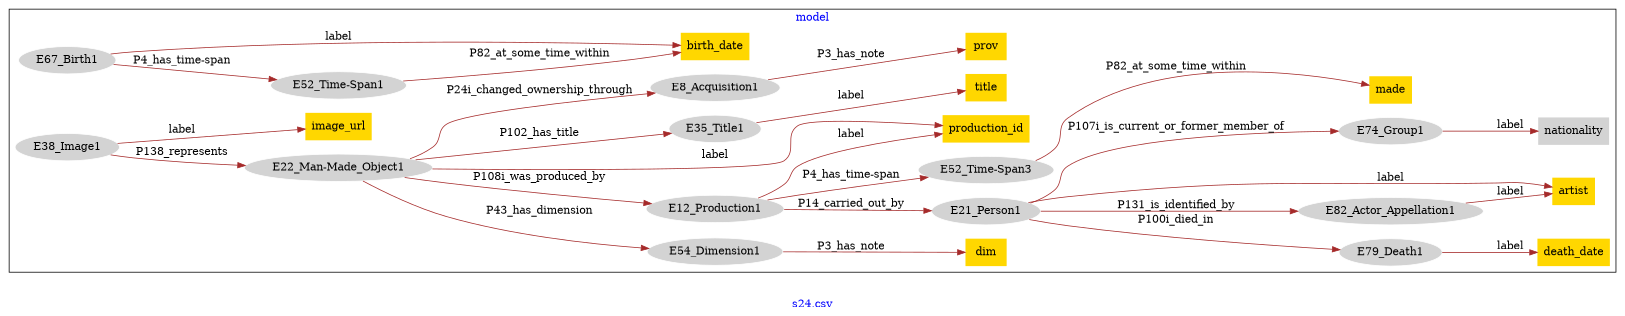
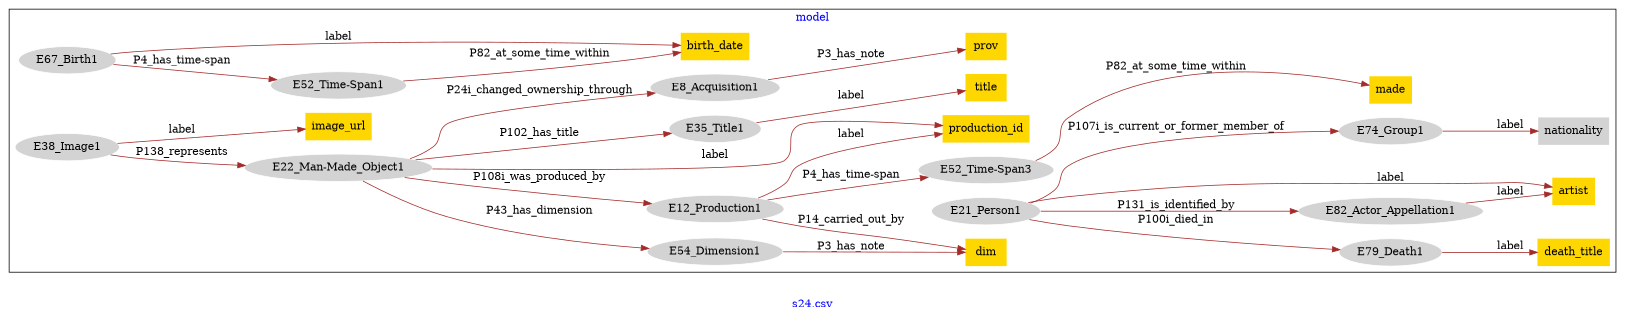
(854, 210) -> (860, 234)
(1574, 252) -> (1574, 252)
